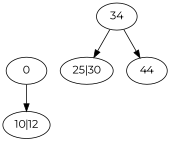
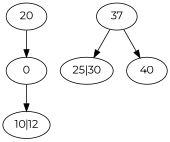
none -> (26, 17)
(117, 17) -> (117, 17)
(147, 71) -> (147, 71)
